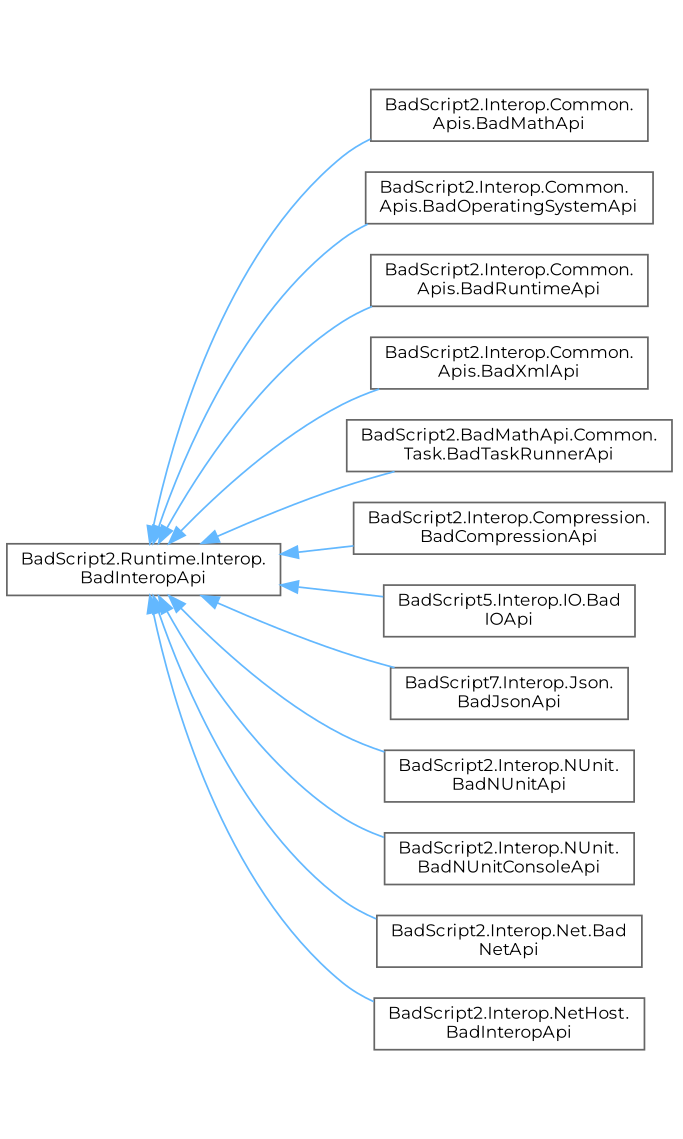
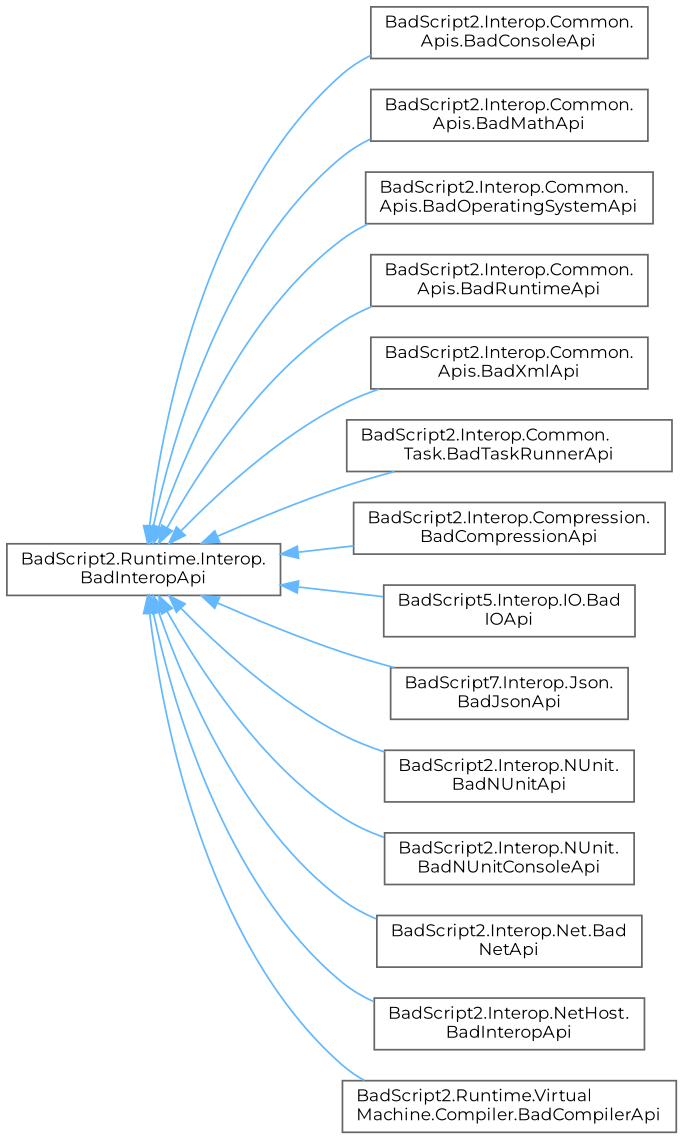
none -> (509, 33)
(509, 446) -> (509, 446)
none -> (509, 1106)
